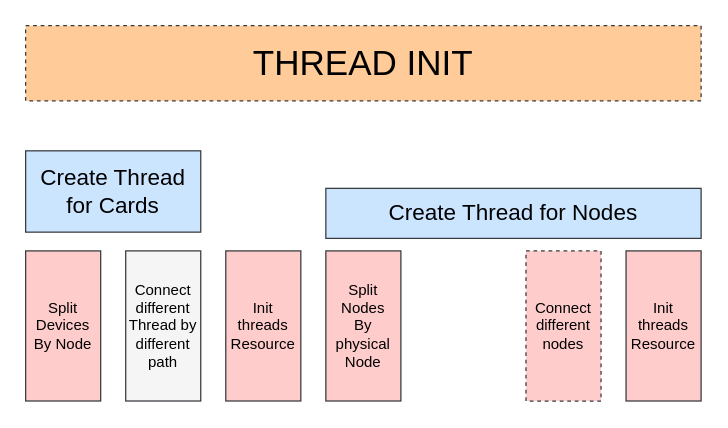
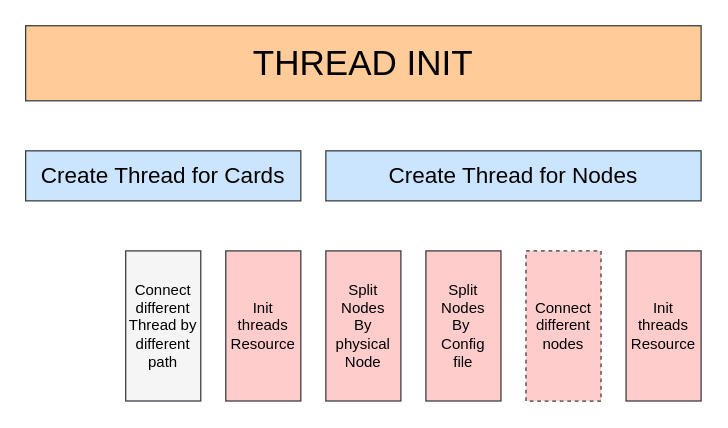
(363, 63) -> (363, 63)
(113, 191) -> (163, 176)
(513, 213) -> (513, 176)
(63, 326) -> none
none -> (463, 326)
